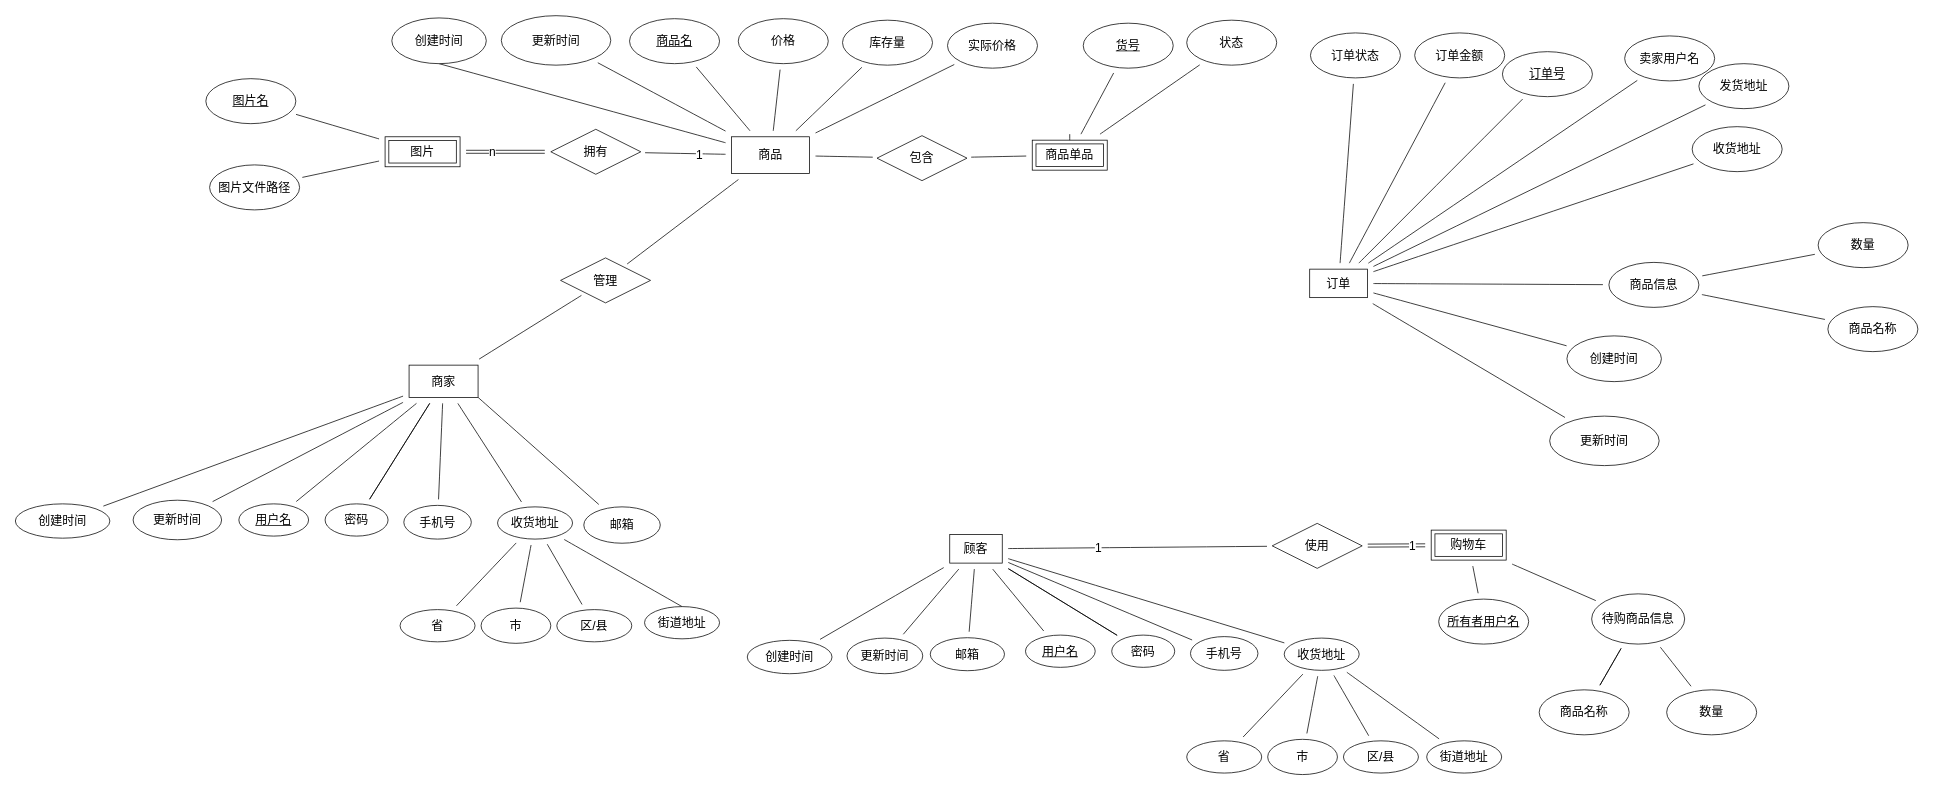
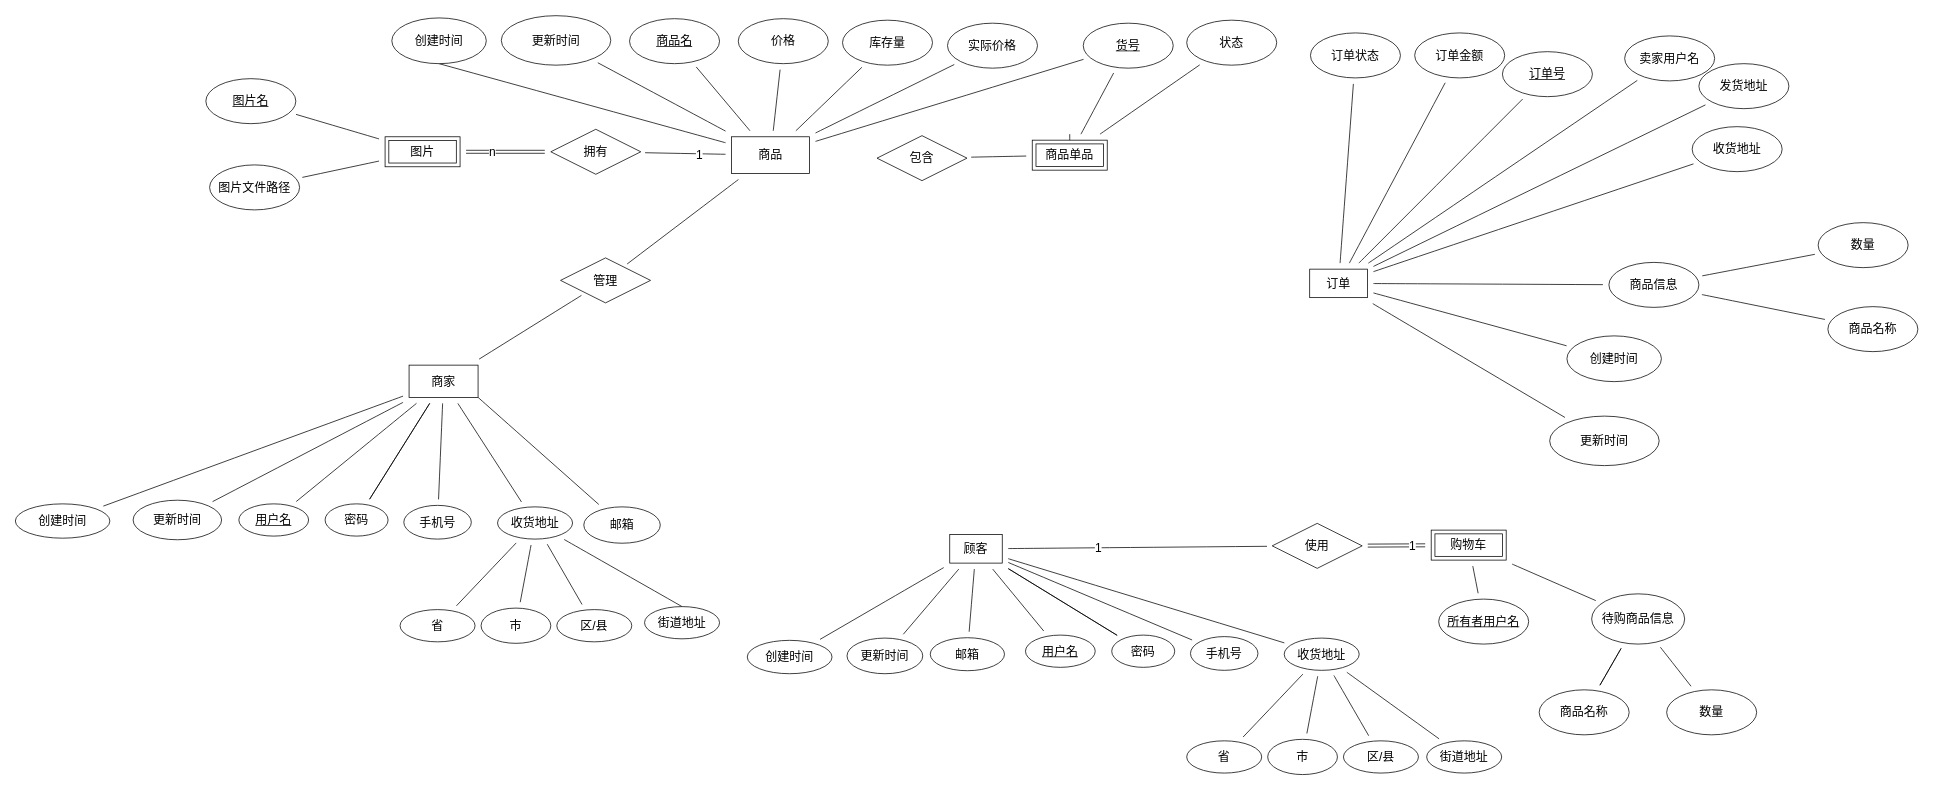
(844, 156) -> (951, 100)
